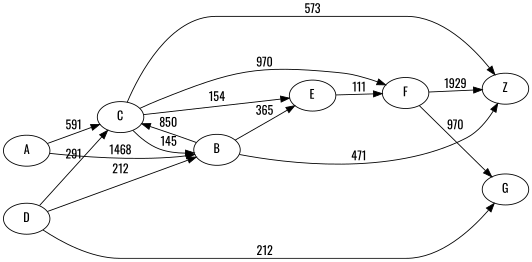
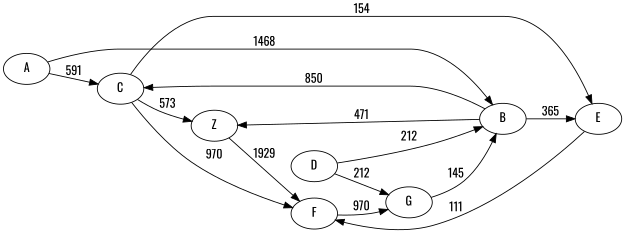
(451, 91) -> (261, 167)
(157, 148) -> (468, 177)
(71, 171) -> none
